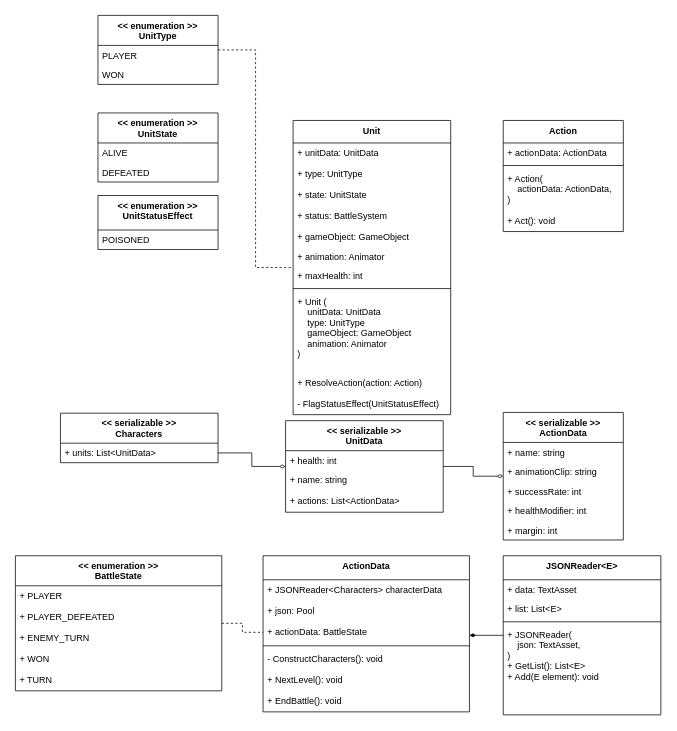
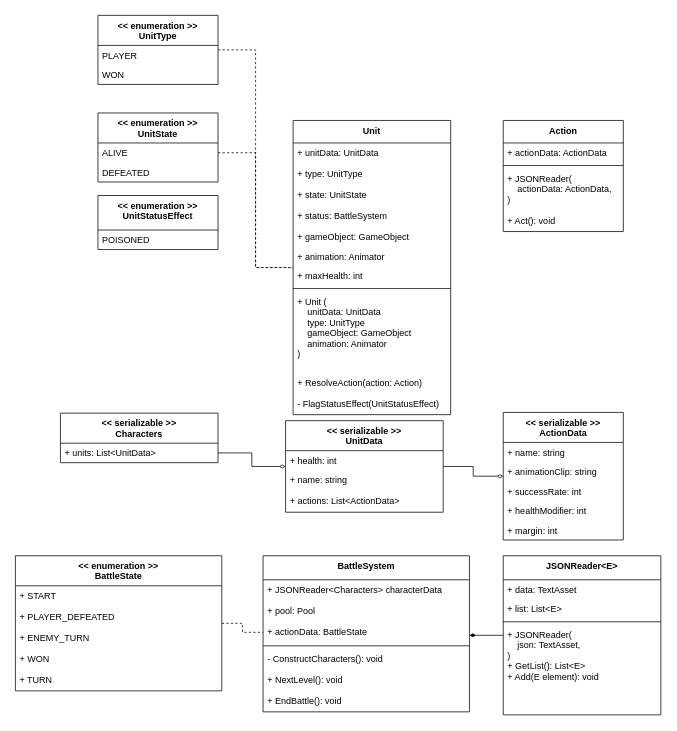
none -> (236, 153)
(527, 179) -> (539, 179)
(366, 566) -> (366, 566)
(38, 596) -> (36, 596)
(293, 611) -> (291, 611)
